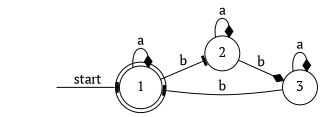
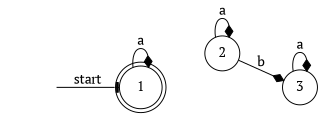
(181, 71) -> none
(225, 95) -> none
